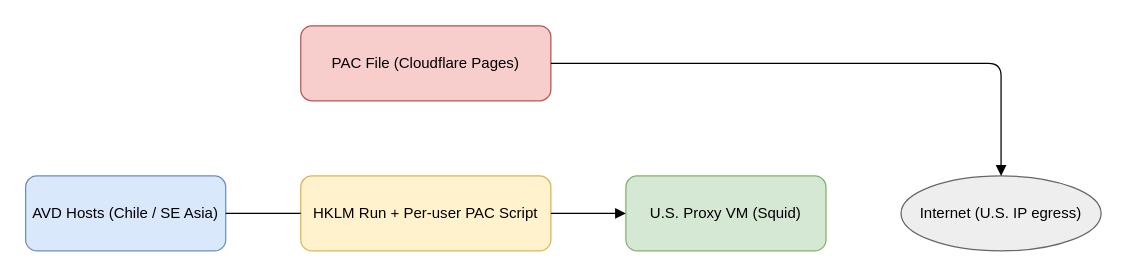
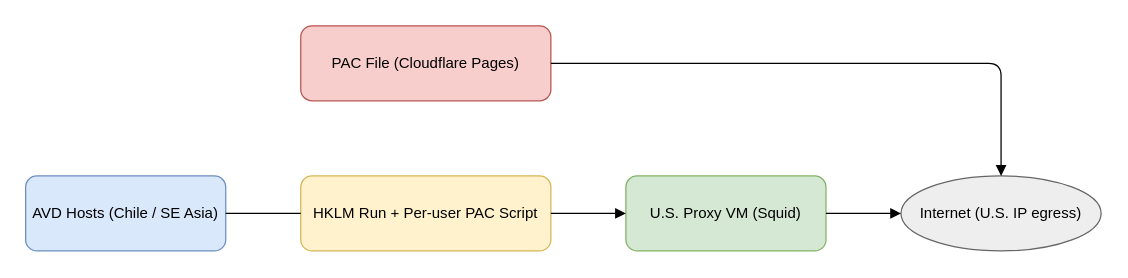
none -> (858, 213)
